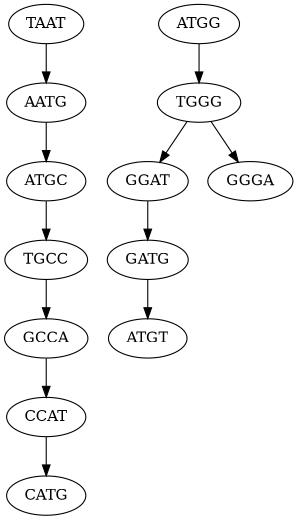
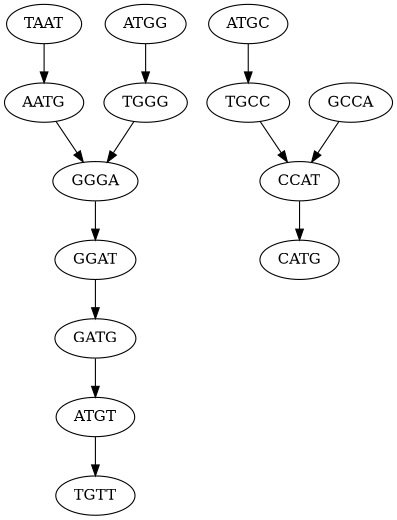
(46, 137) -> (67, 137)
(176, 137) -> (95, 215)
(46, 294) -> (271, 137)
none -> (95, 496)
